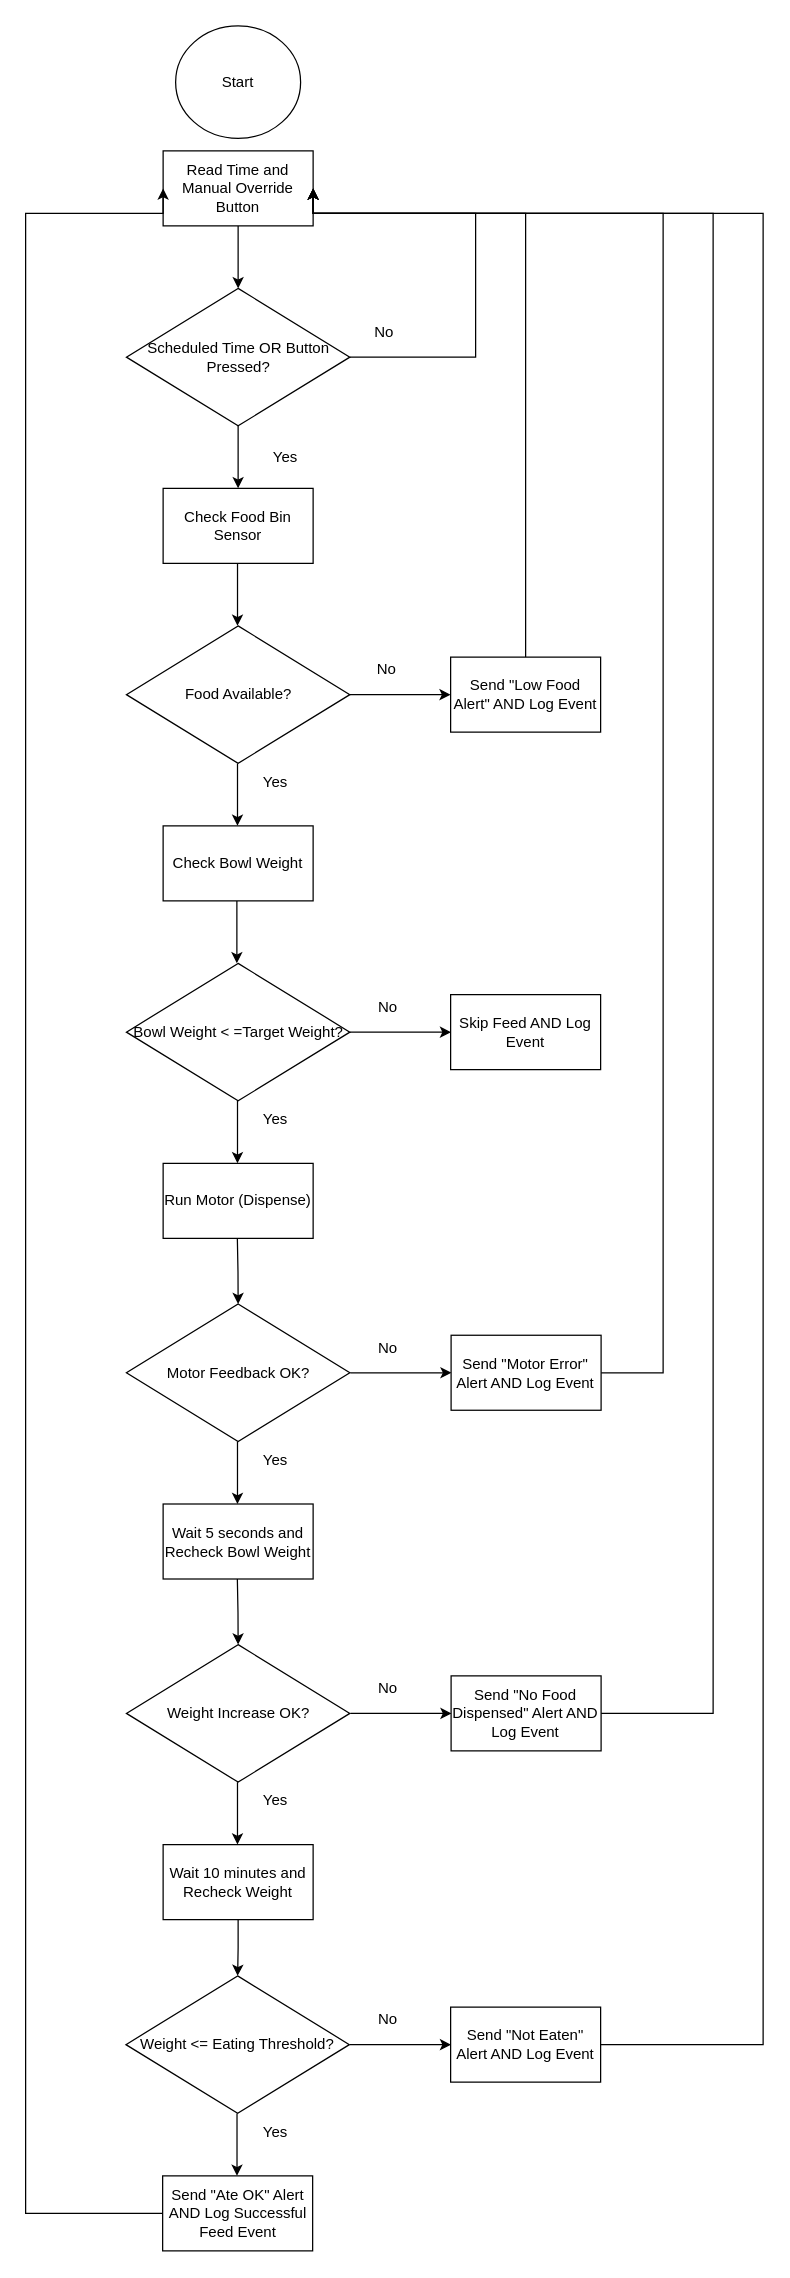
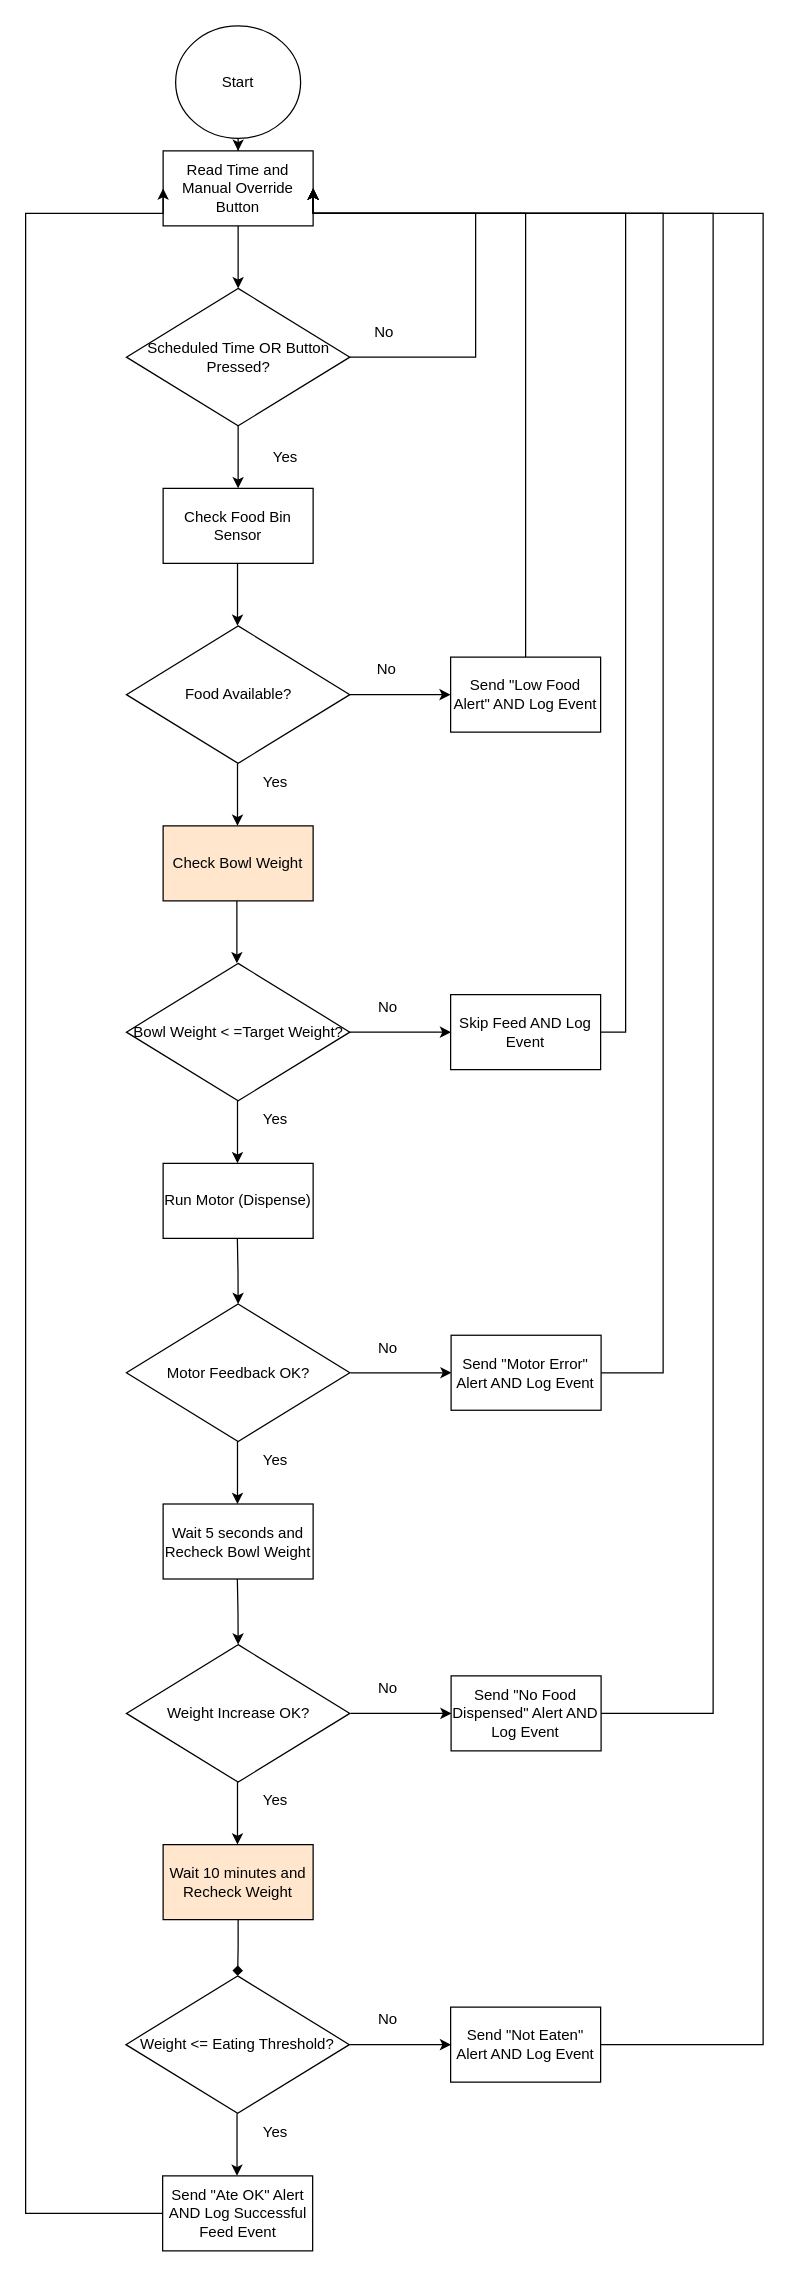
none -> (238, 144)
none -> (626, 637)
(238, 863) -> (238, 863)
(238, 1882) -> (238, 1882)
(238, 1966) -> (238, 1965)
